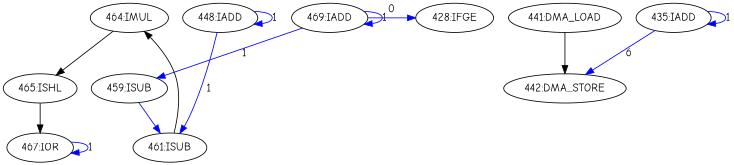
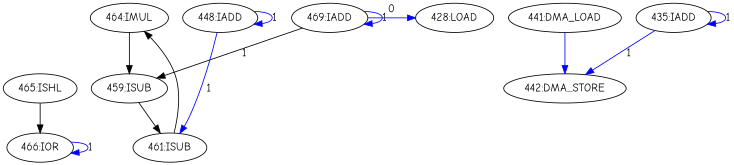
(455, 18) -> (455, 18)
(565, 49) -> (565, 49)
(88, 51) -> (129, 49)
(234, 52) -> (234, 52)
(629, 53) -> (629, 53)
(147, 115) -> (147, 115)
(40, 148) -> (40, 148)
